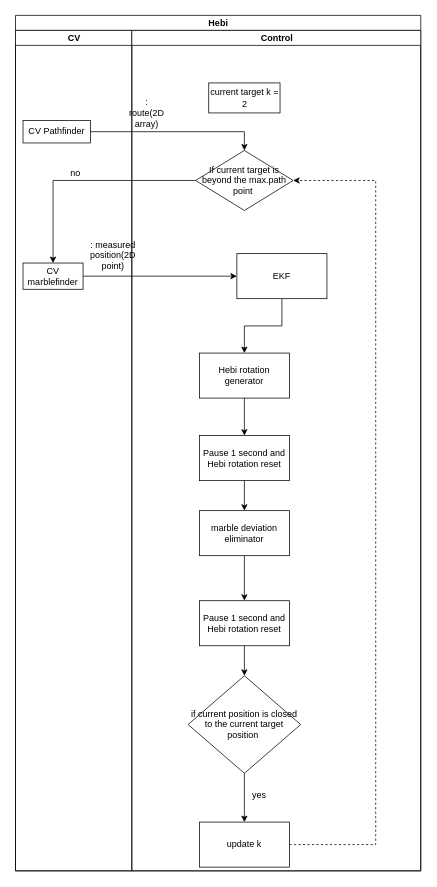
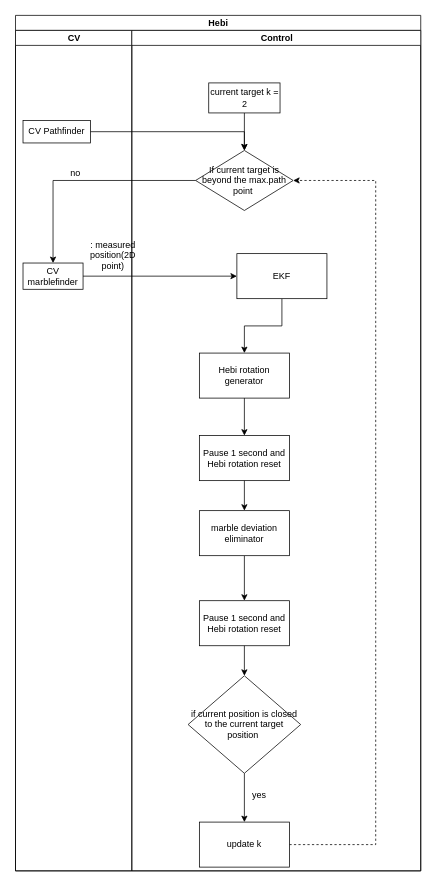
(147, 113) -> none
none -> (244, 121)
